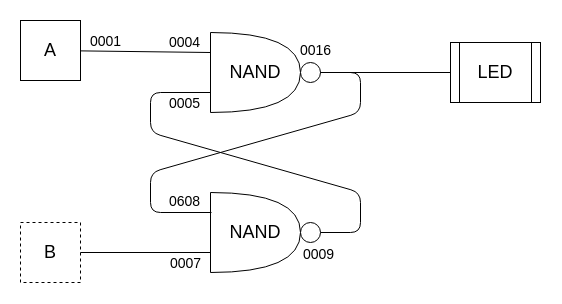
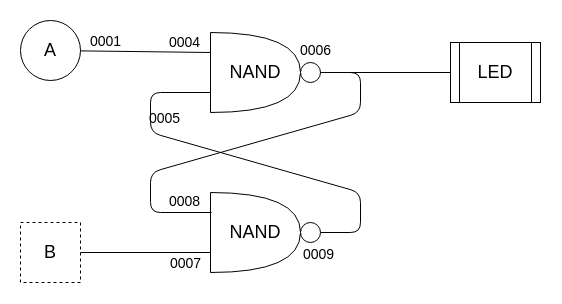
(51, 51) -> (51, 51)
(316, 51) -> (316, 51)
(185, 104) -> (165, 119)
(185, 202) -> (185, 202)
